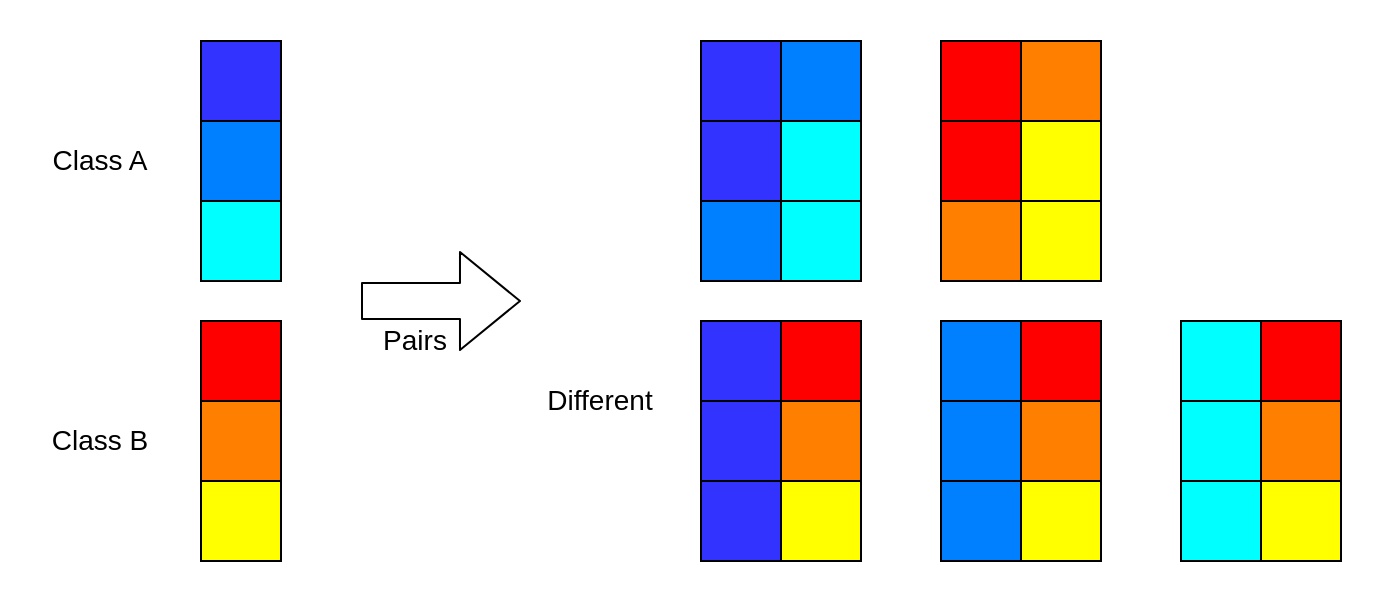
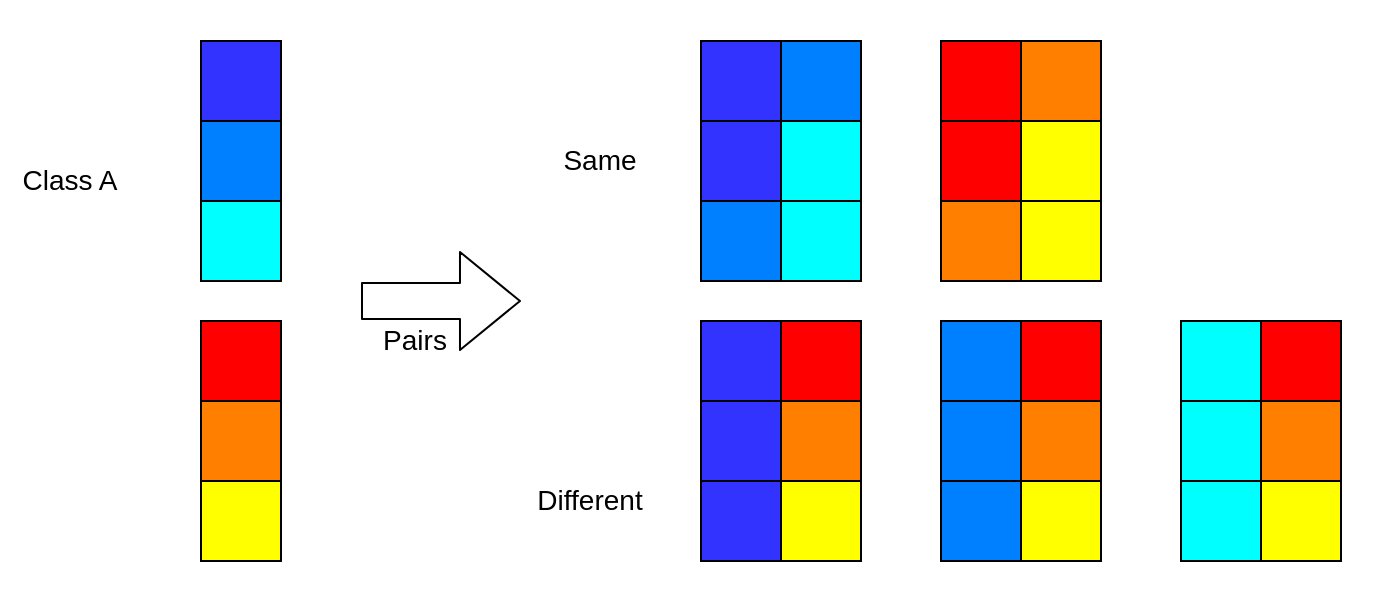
(101, 161) -> (71, 181)
none -> (601, 161)
(601, 401) -> (591, 501)
(101, 441) -> none
